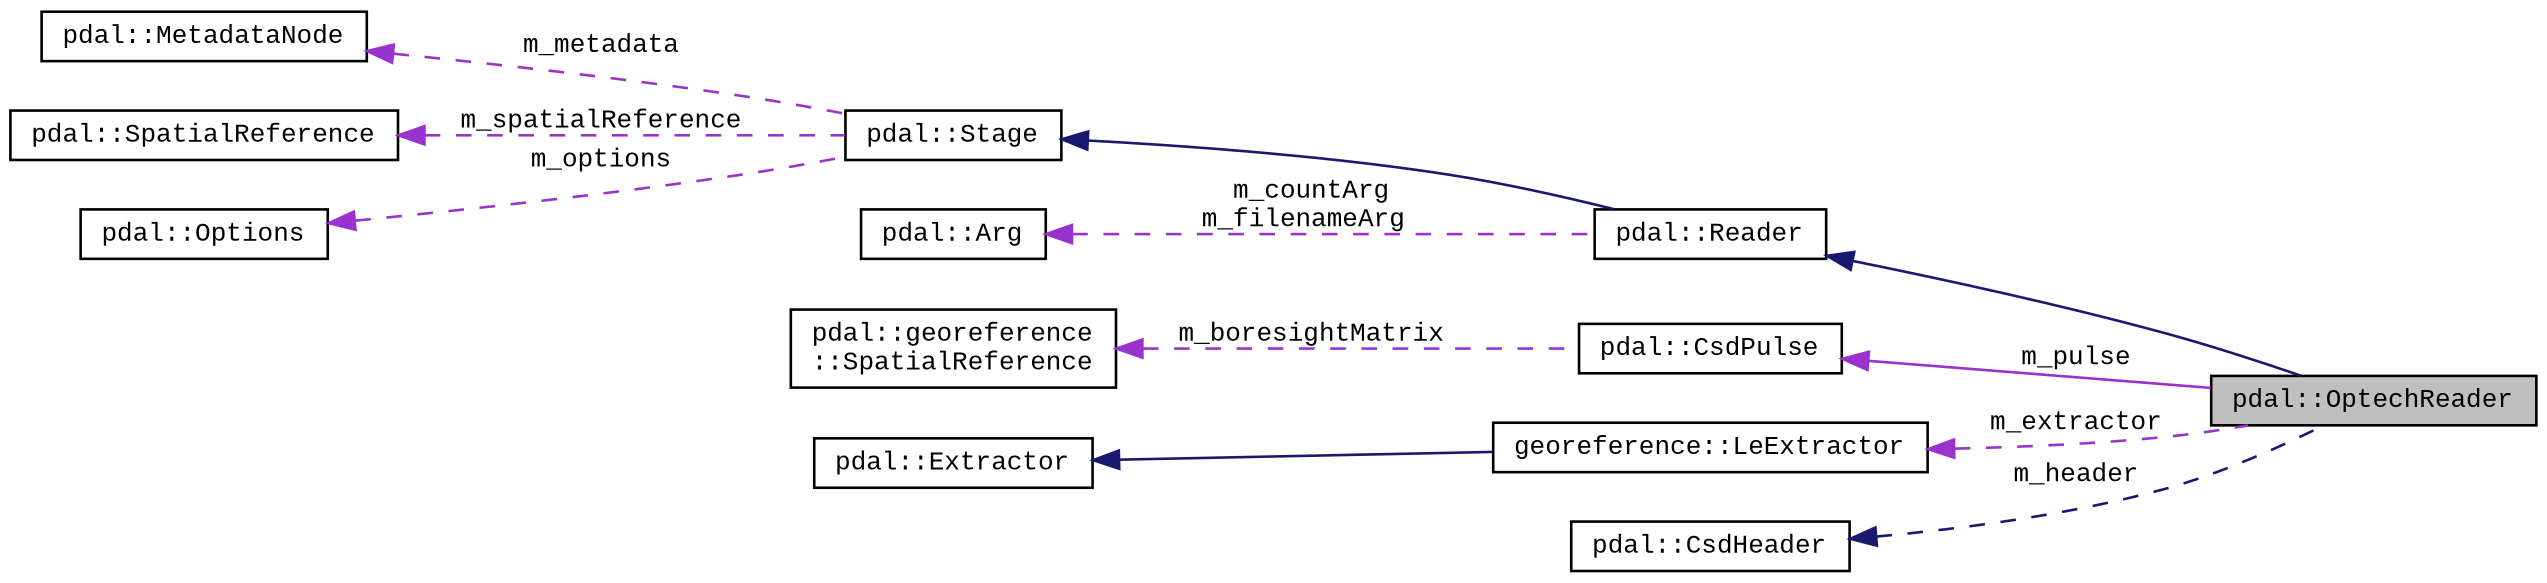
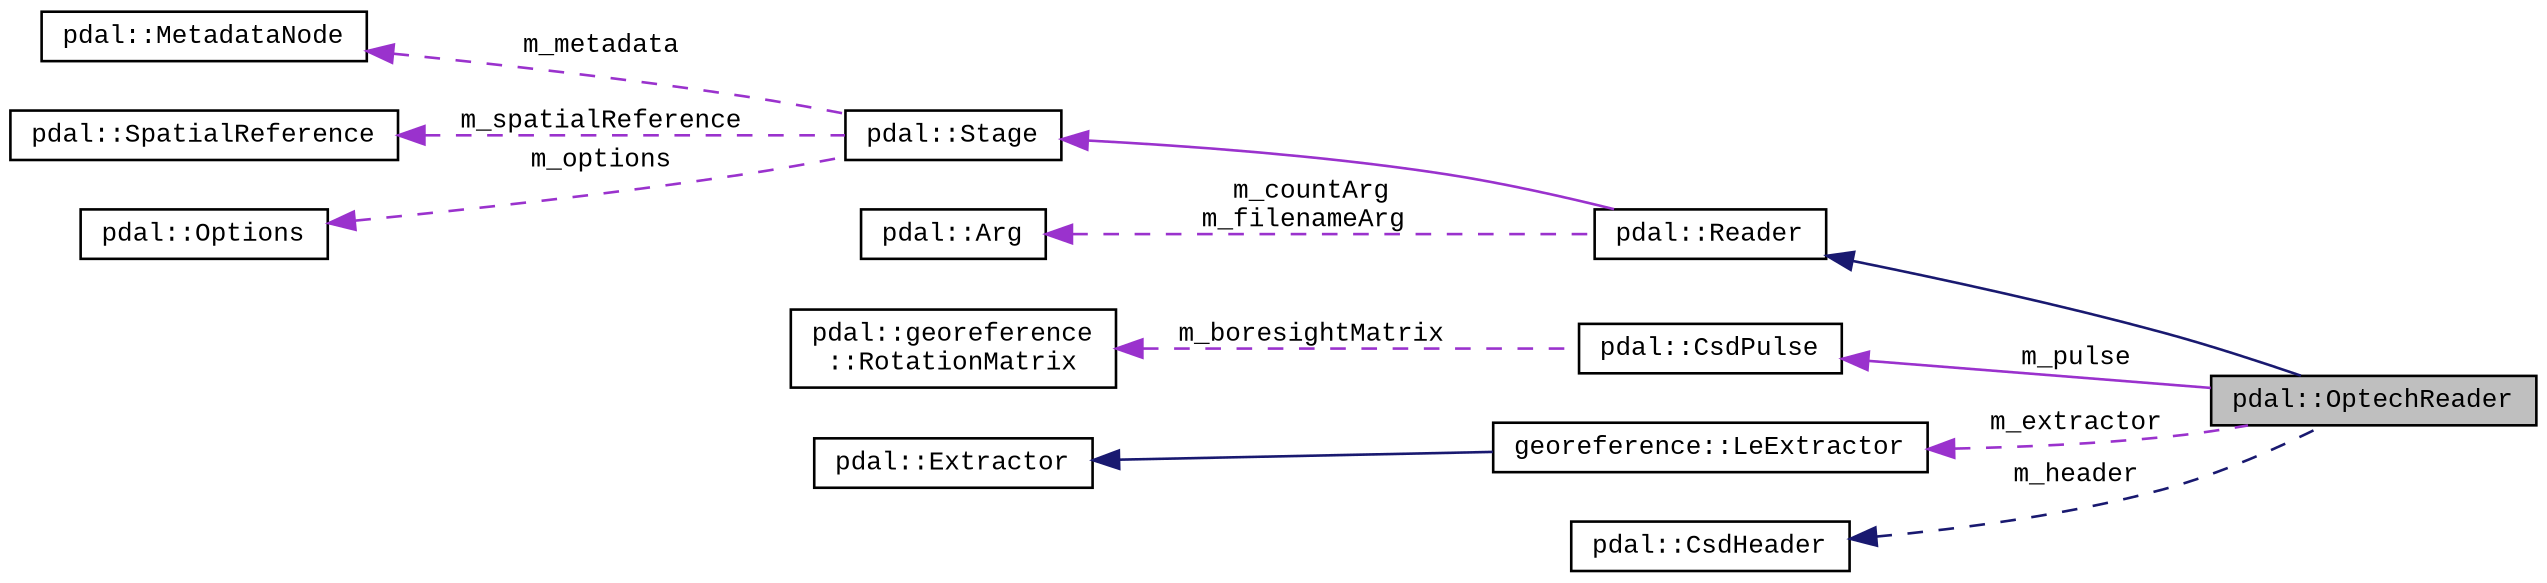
(1353, 162) -> (1353, 162)
(953, 349) -> (953, 349)
